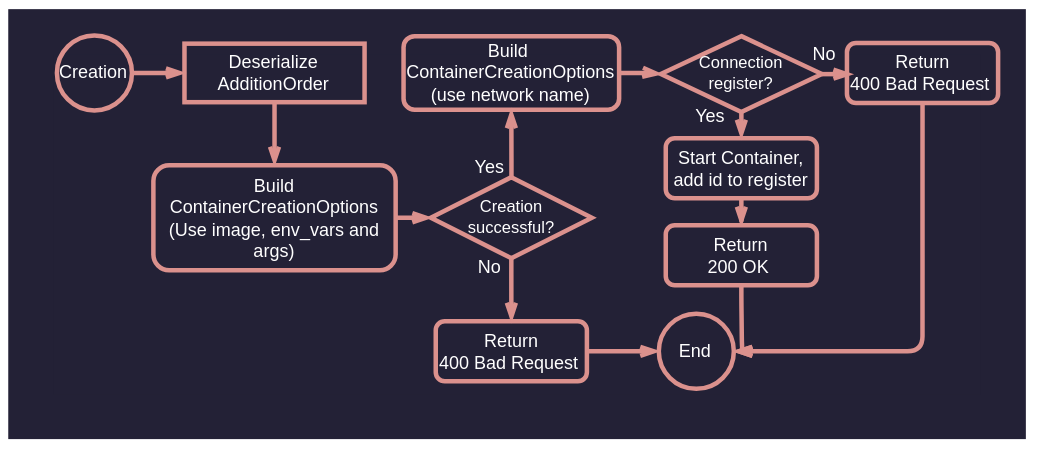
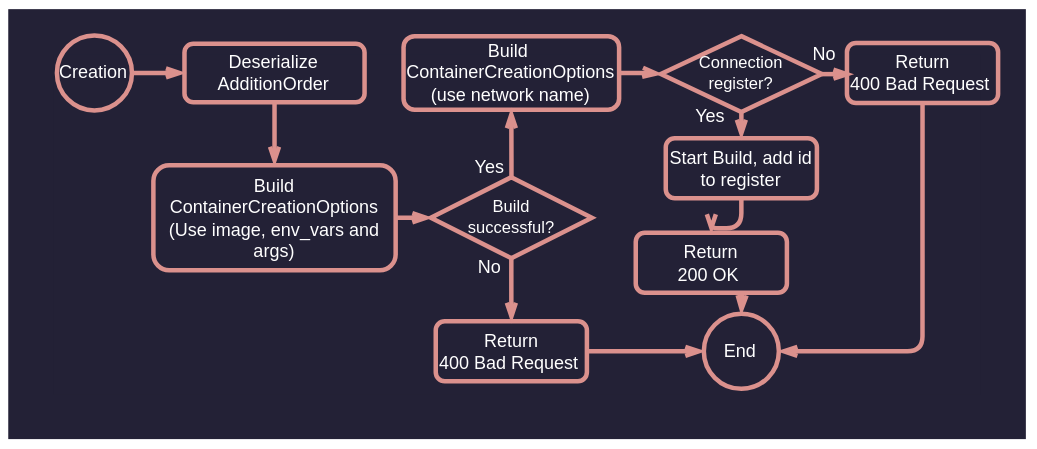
(274, 73) -> (274, 73)
(741, 169) -> (741, 169)
(512, 217) -> (512, 217)
(741, 255) -> (711, 263)
(696, 351) -> (741, 351)
